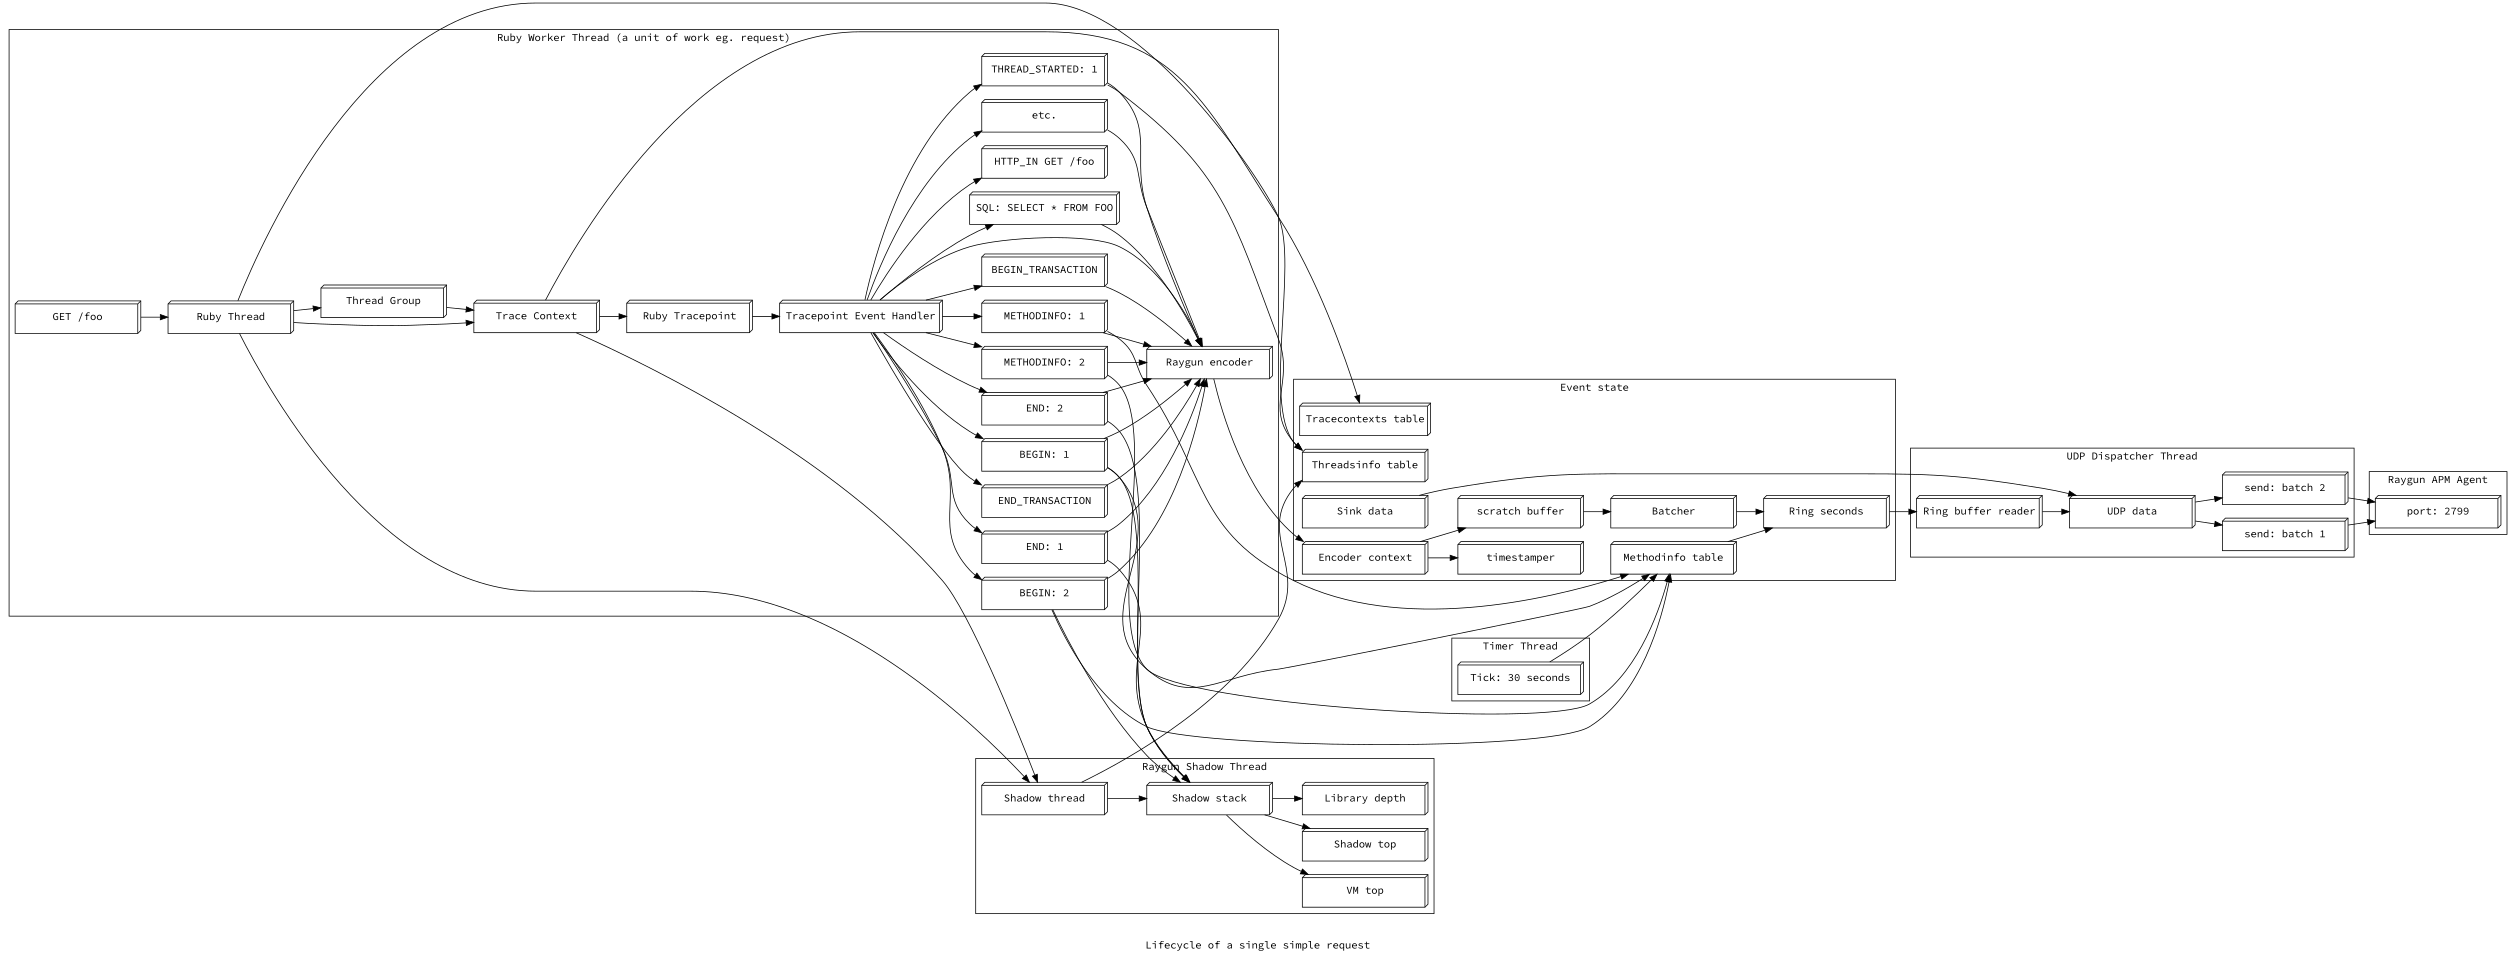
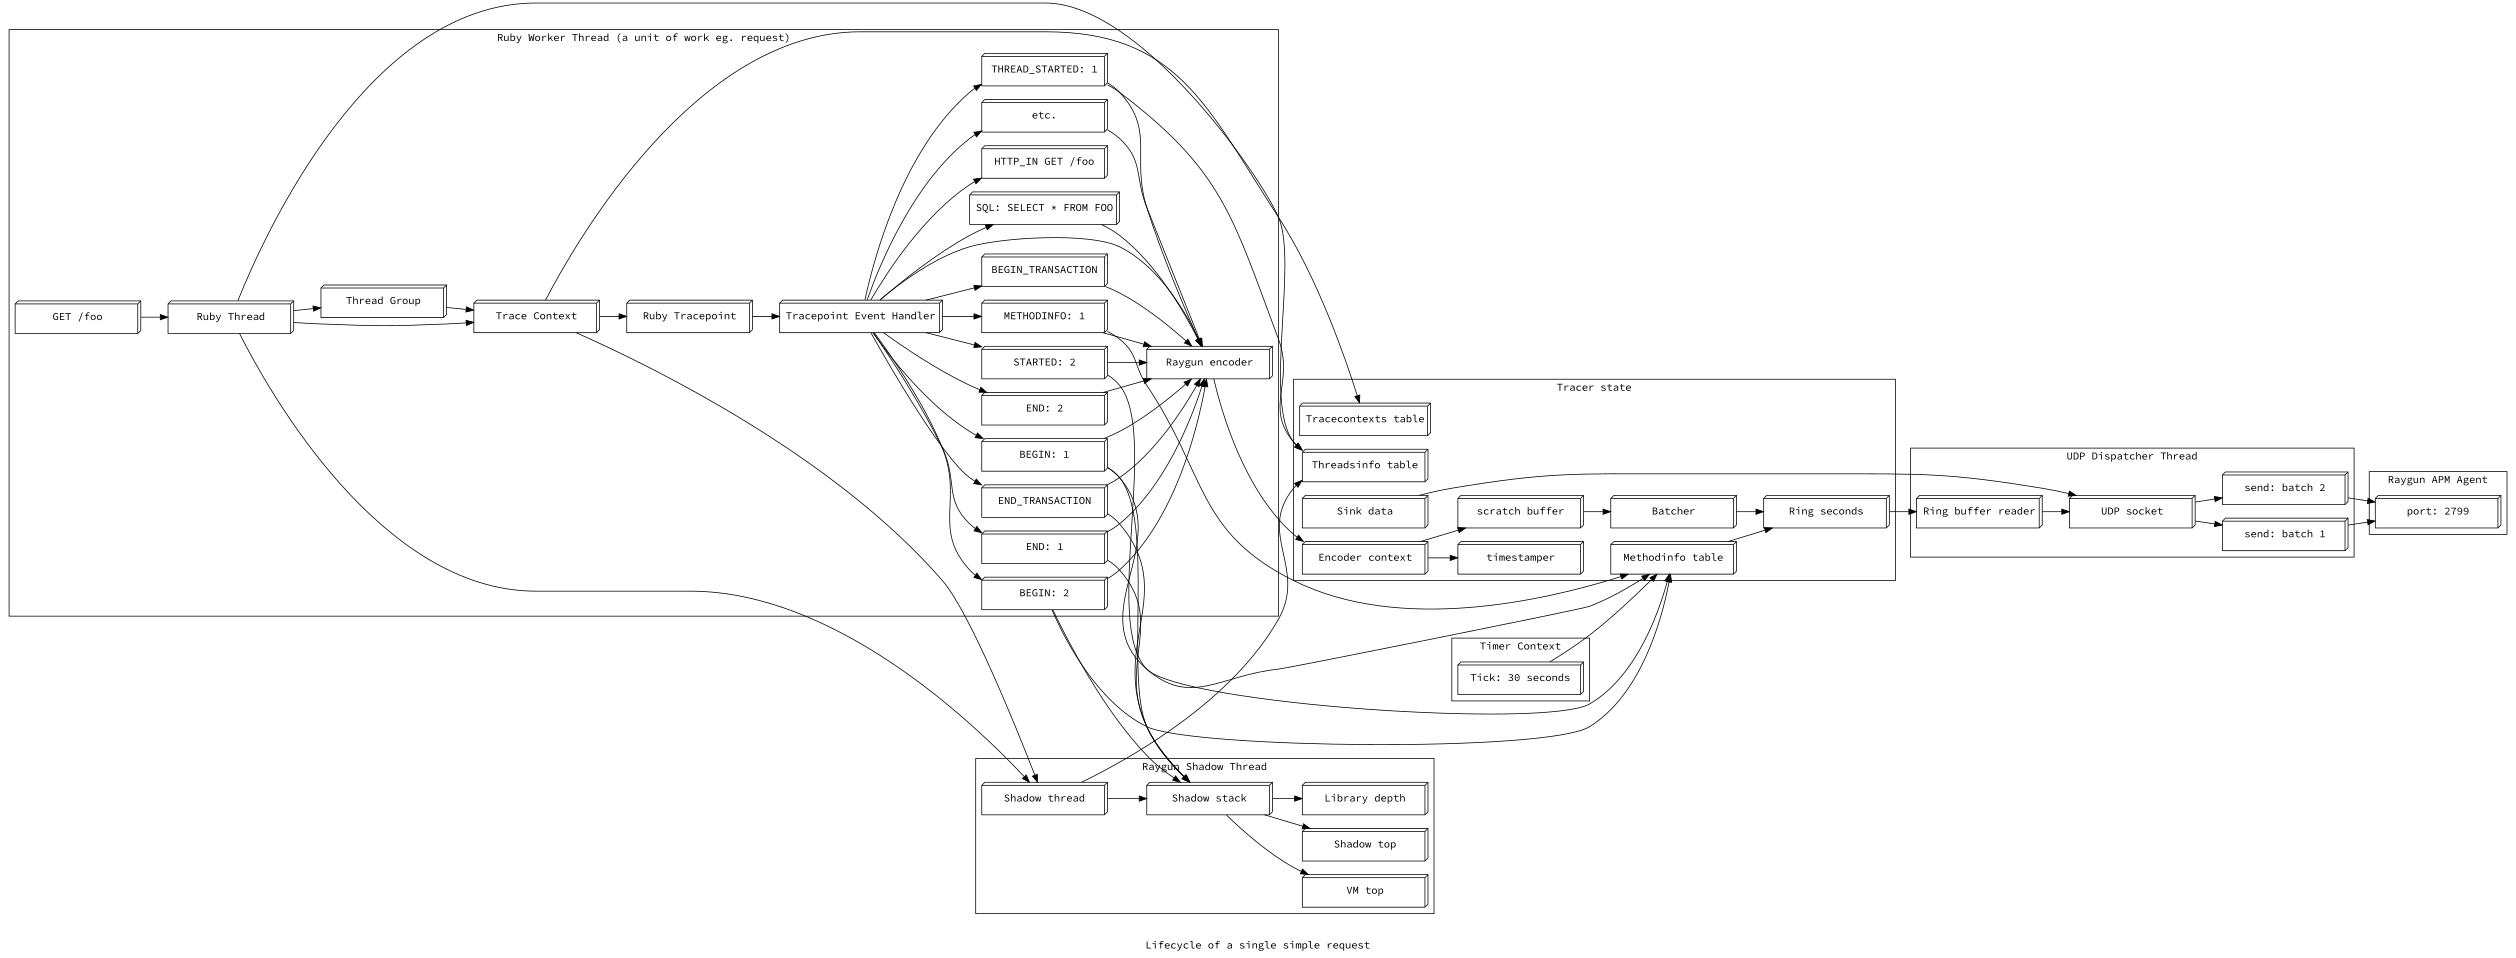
(1045, 363) -> (1045, 363)
(1595, 388) -> (1595, 388)
(2132, 512) -> (2132, 512)
(1138, 601) -> (1143, 603)
(1521, 647) -> (1521, 647)
